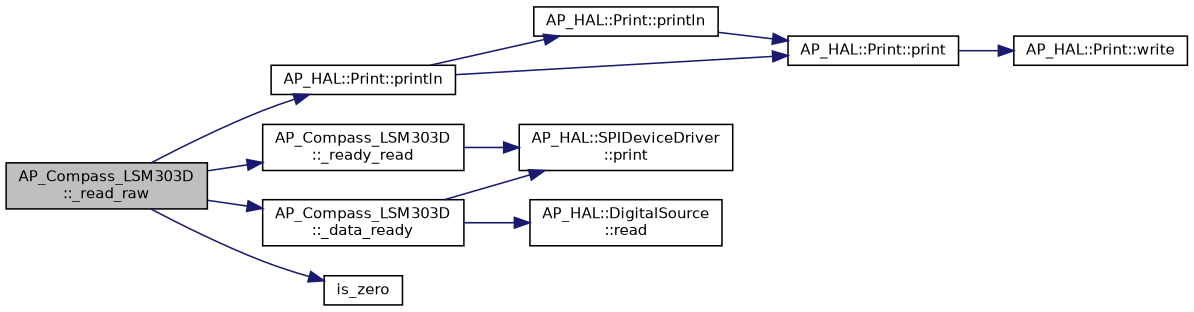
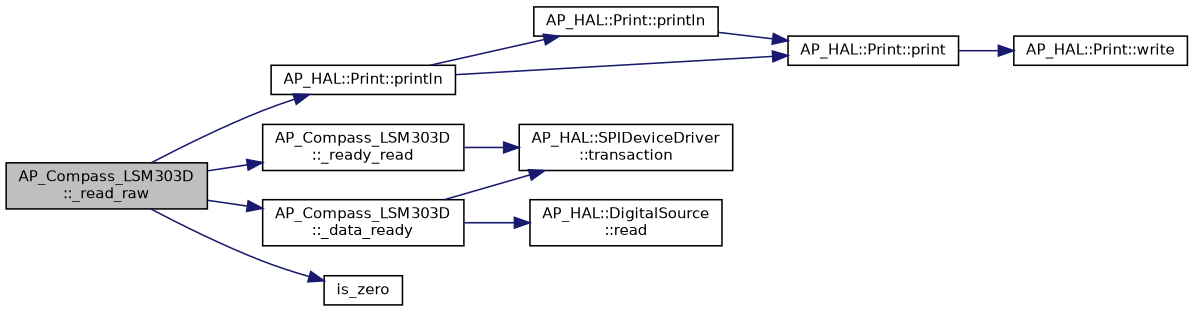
(626, 147) -> (626, 147)
